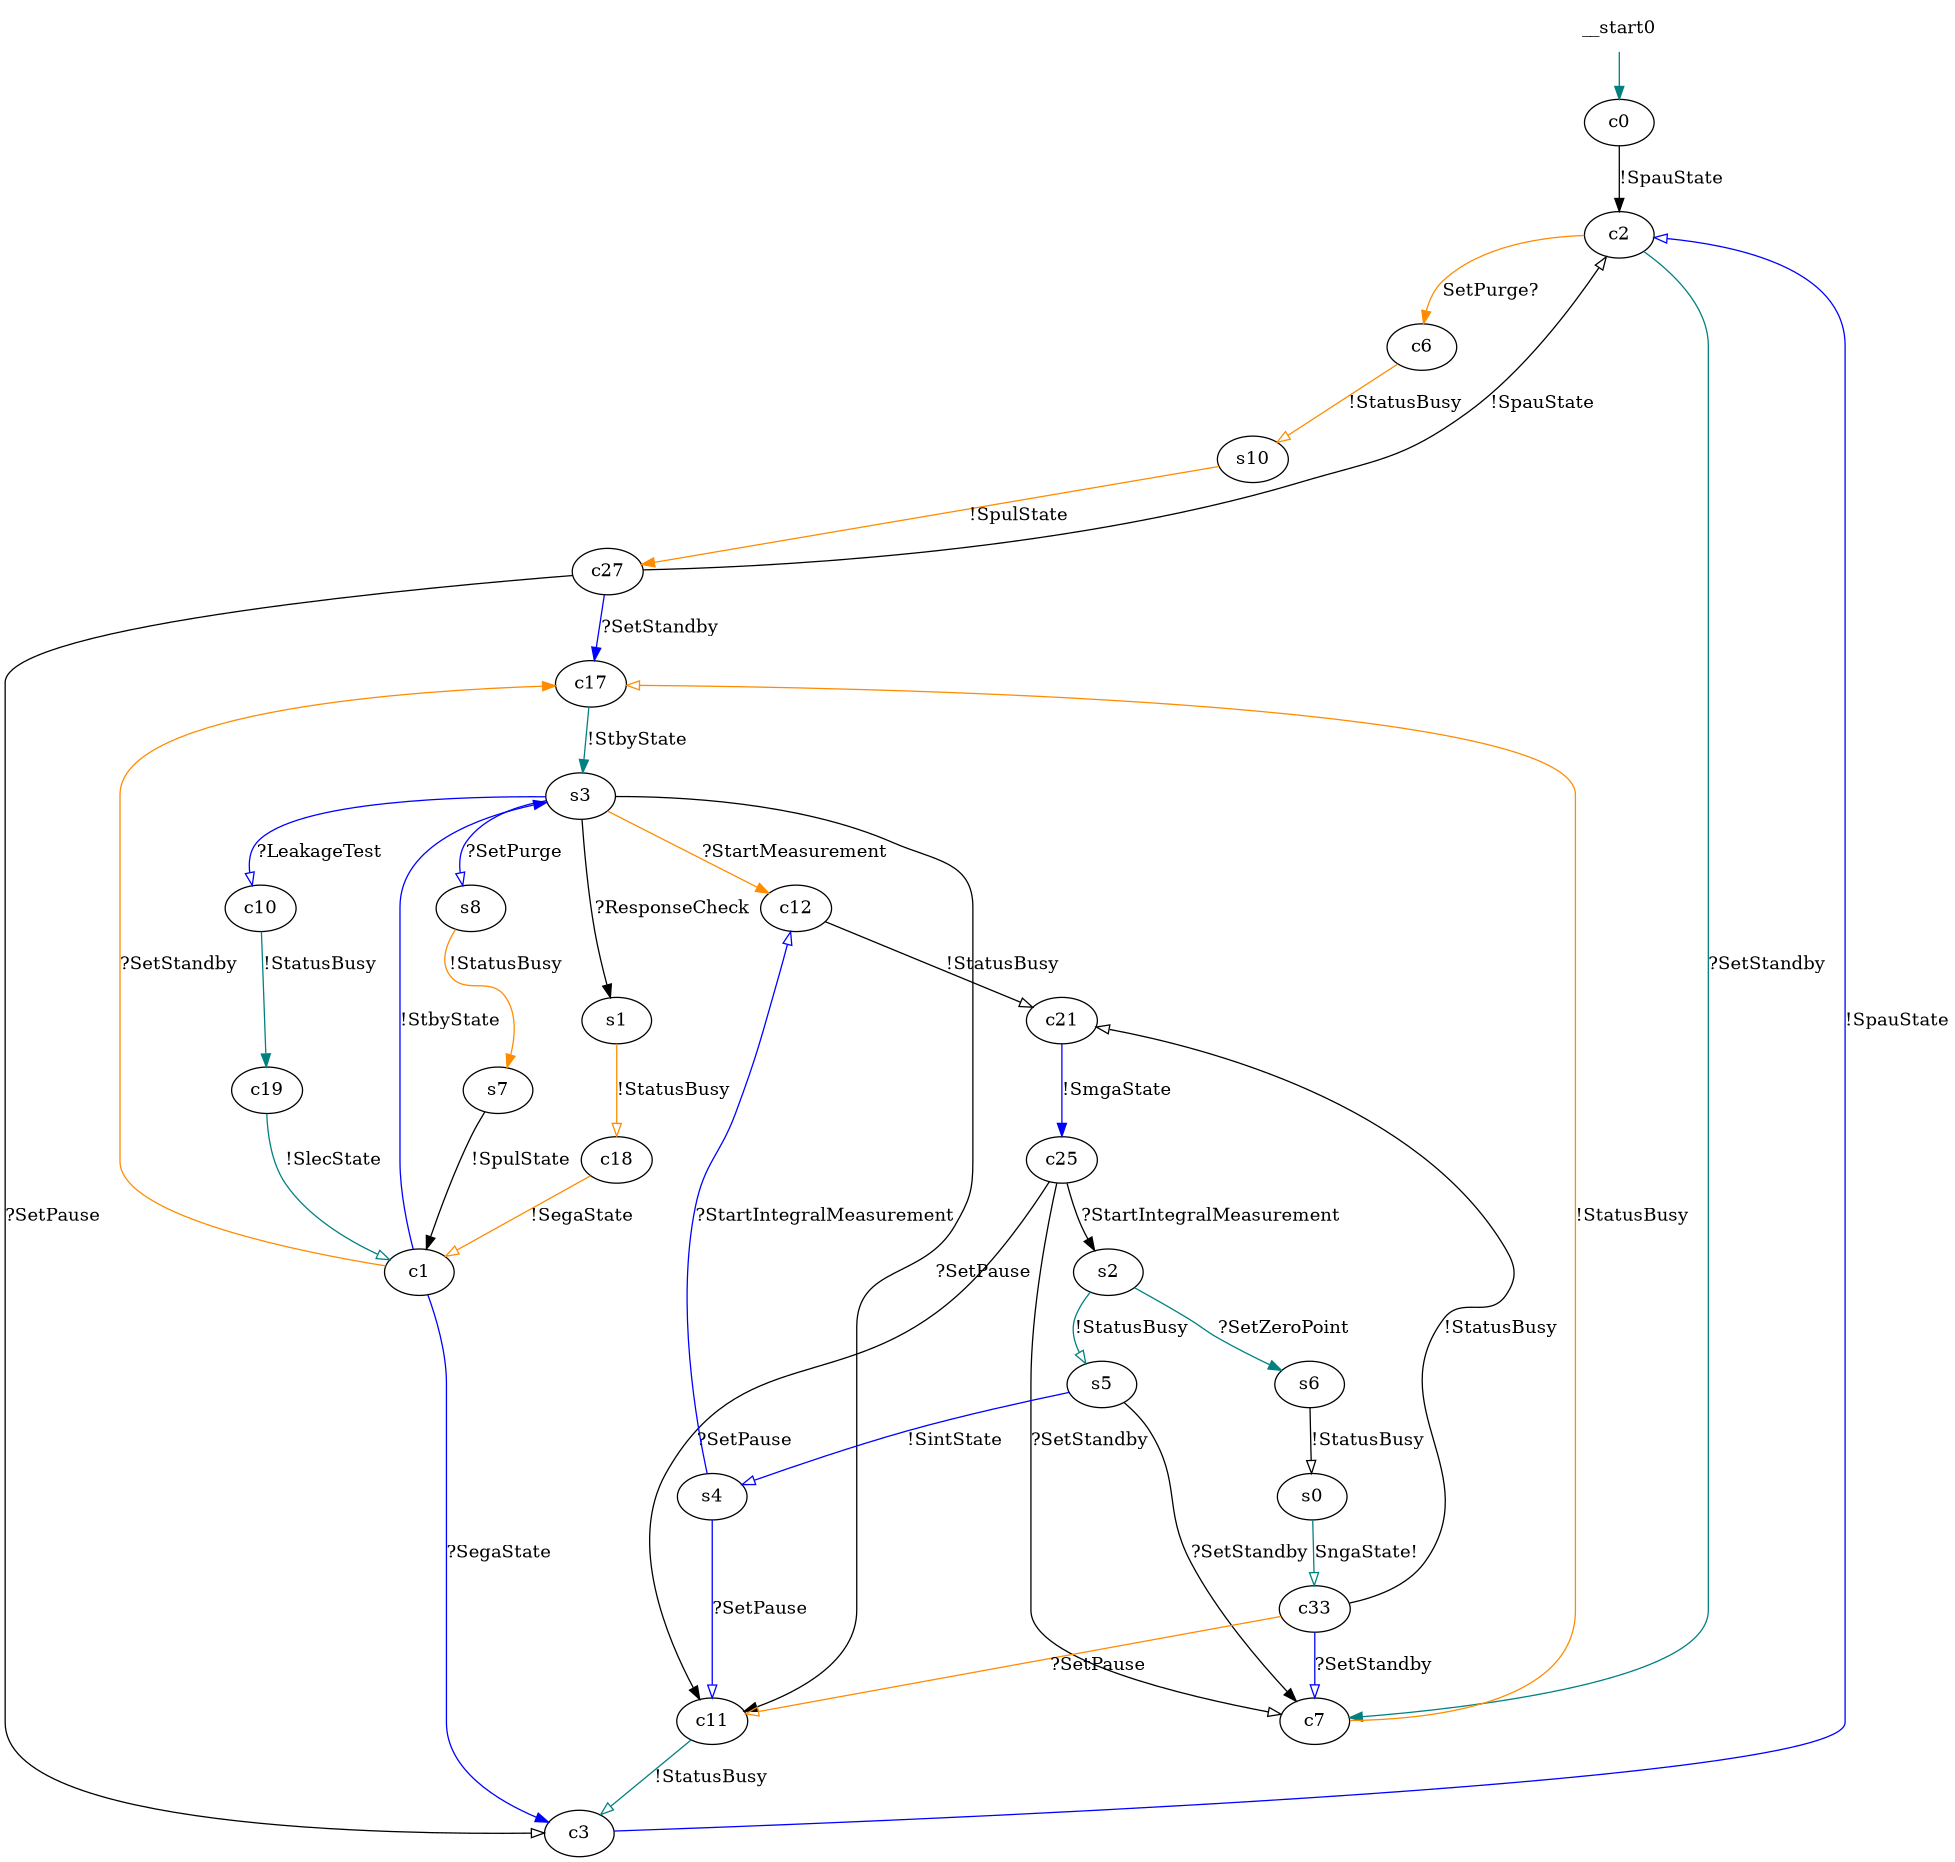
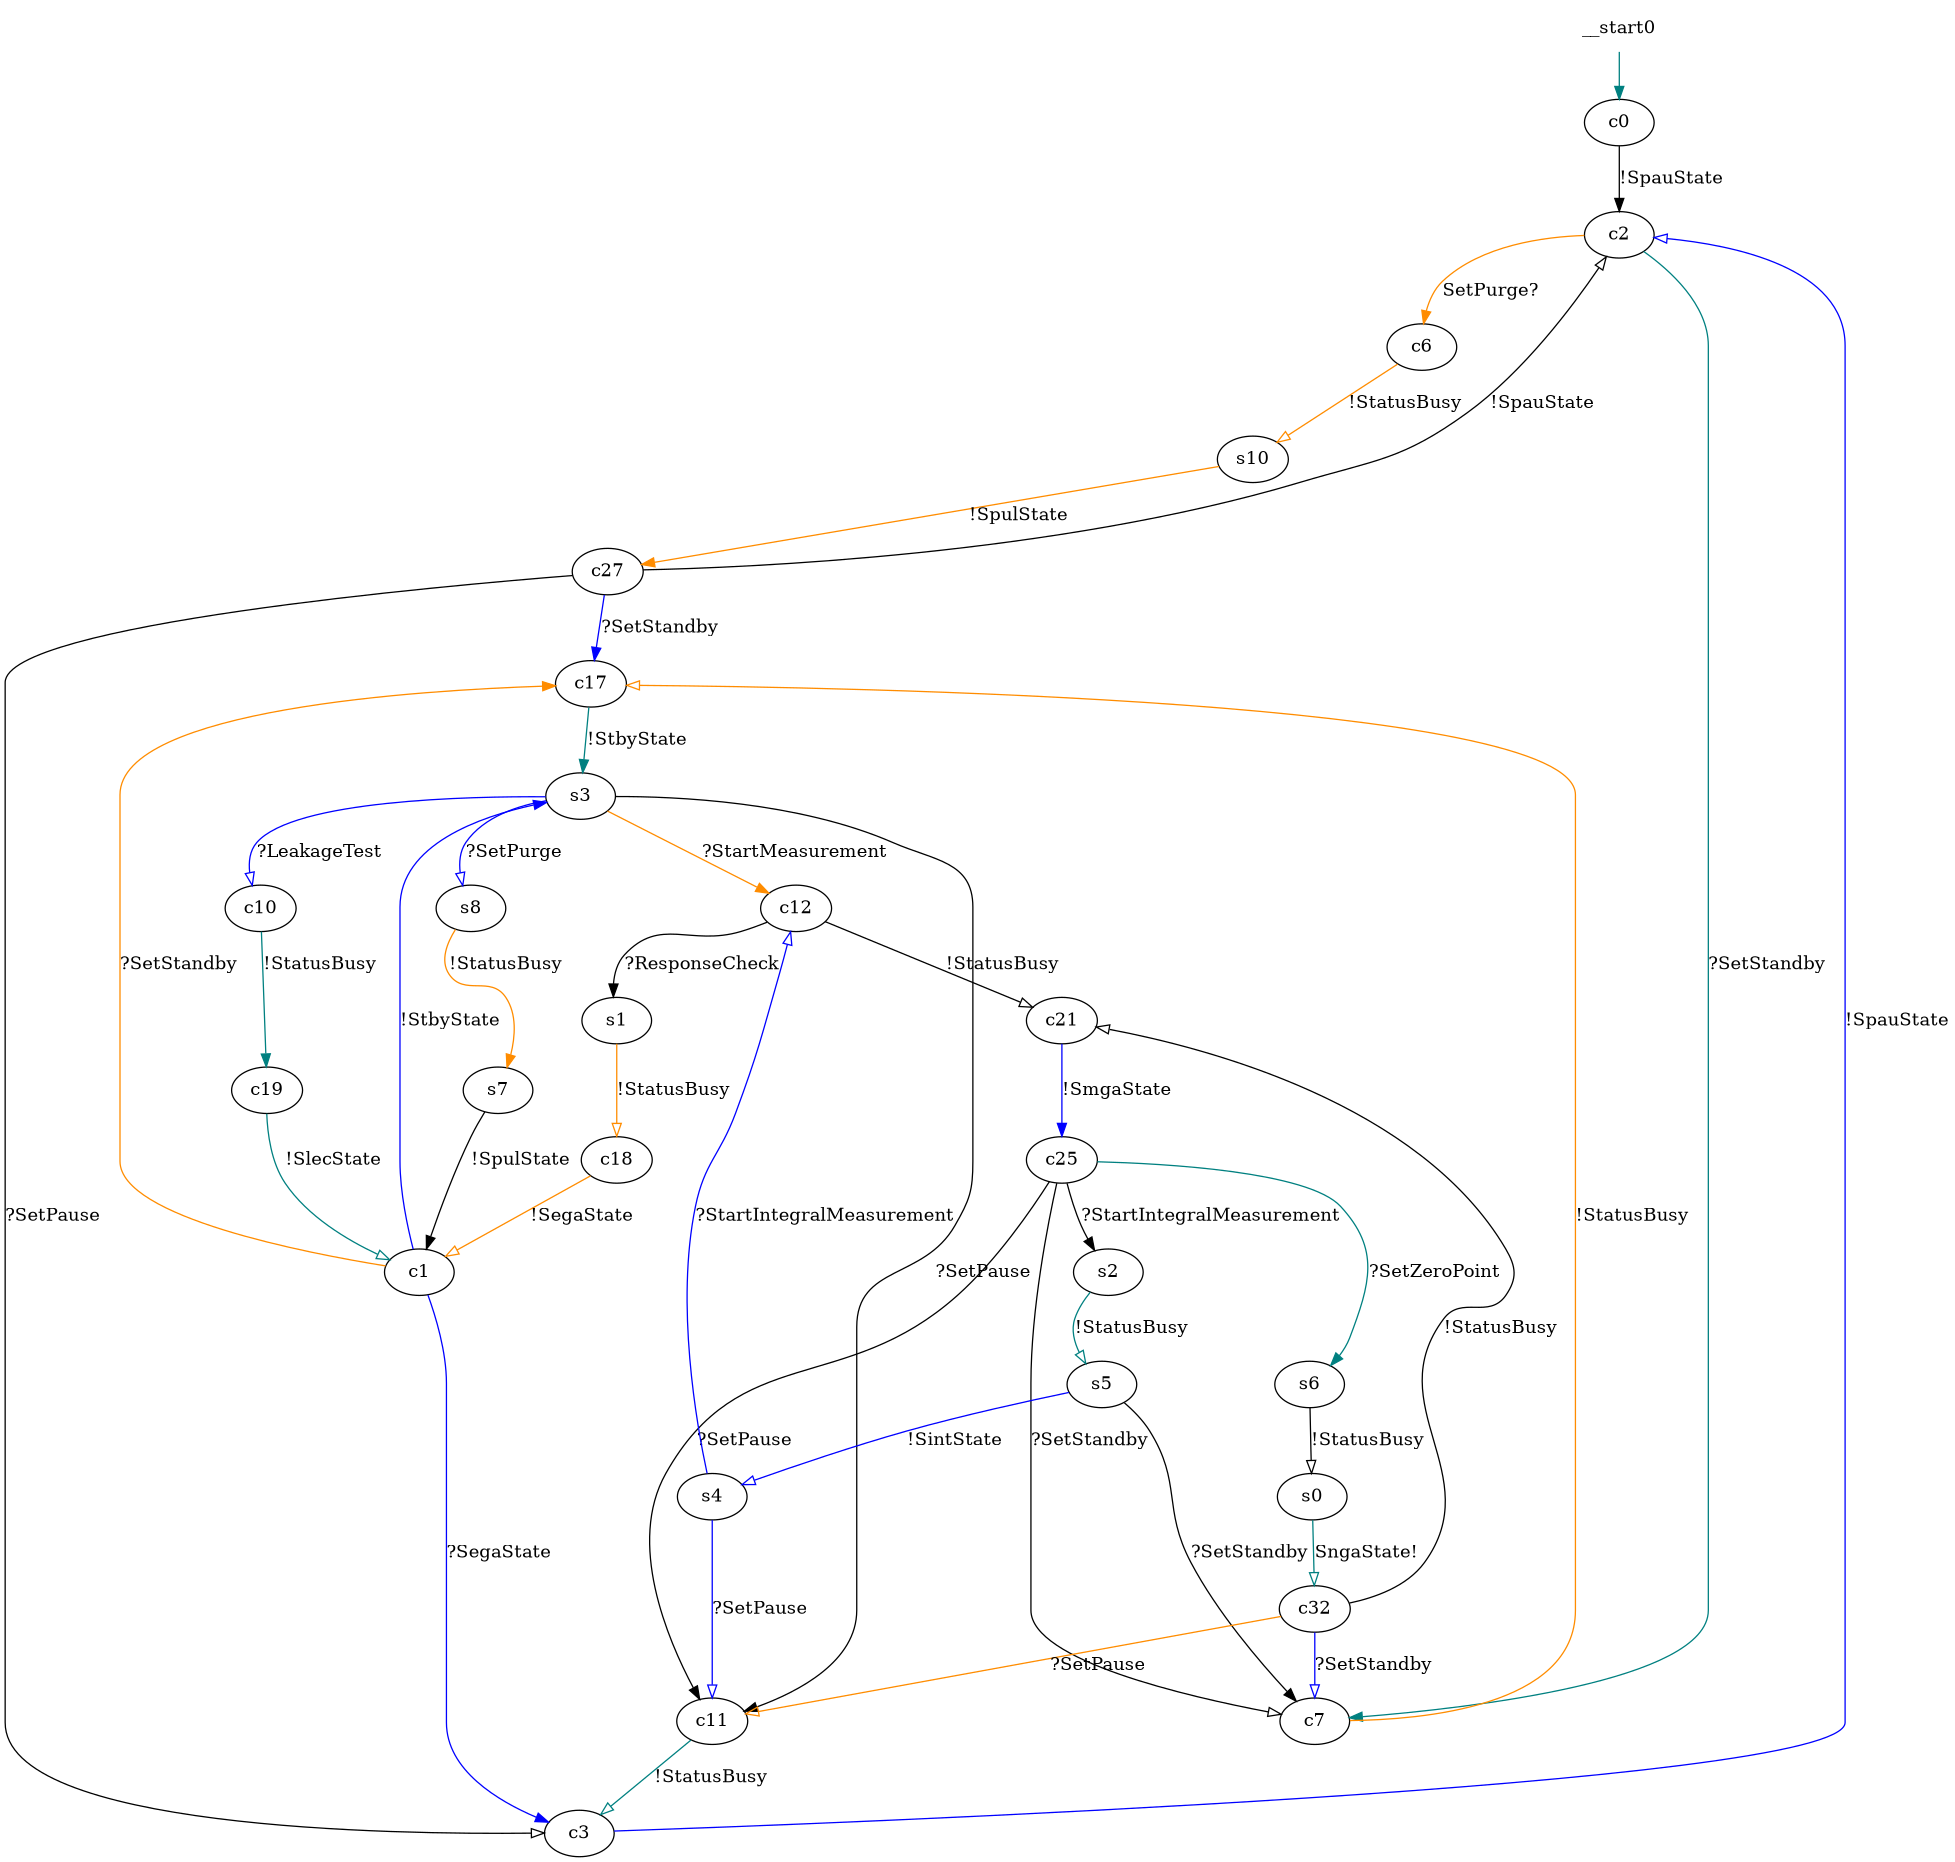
(590, 903) -> (678, 934)
(1202, 1327) -> (1302, 1186)
(1315, 1609) -> (1315, 1609)
